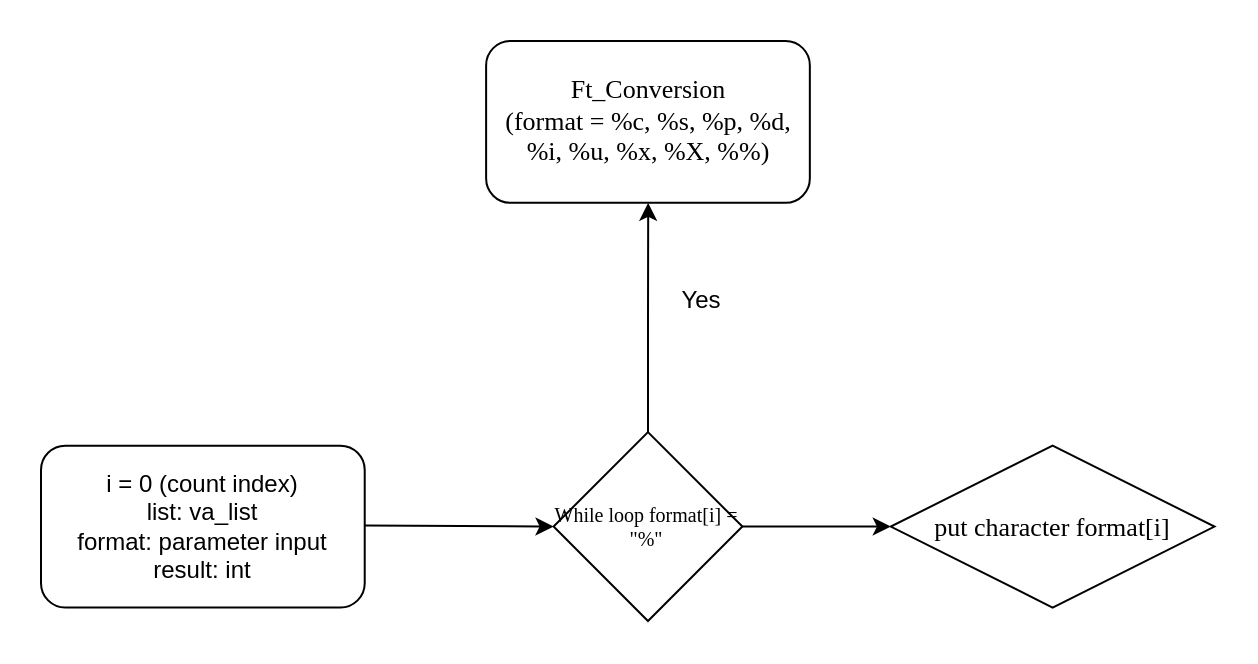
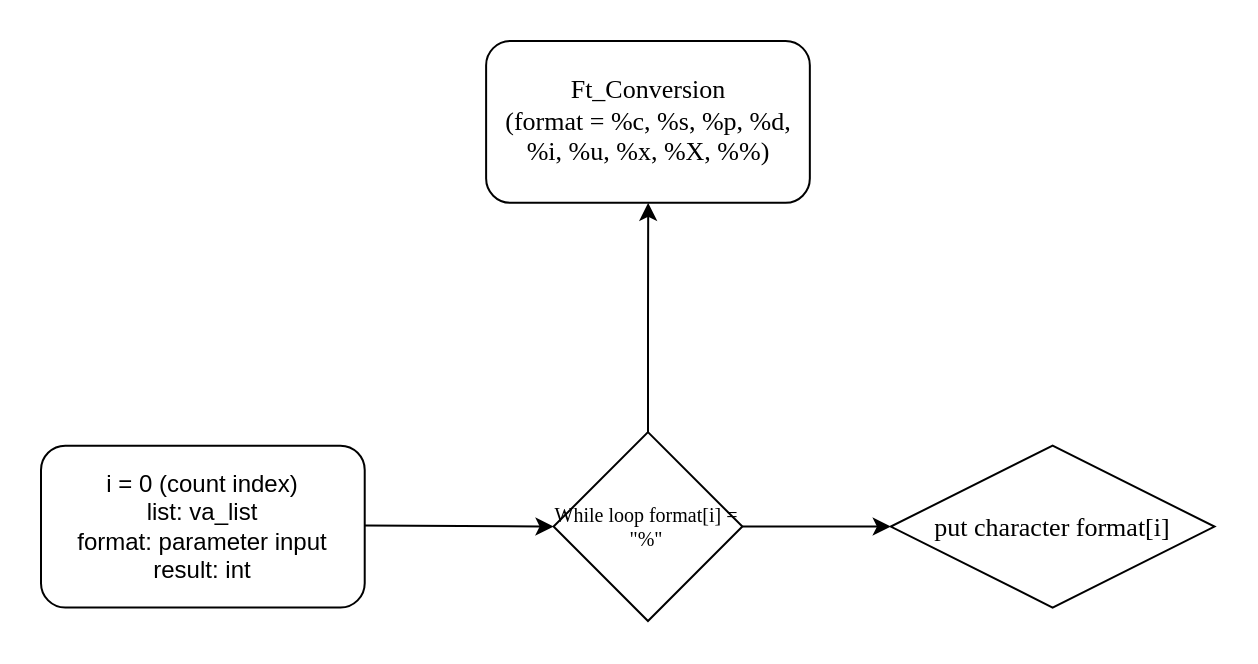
(701, 301) -> none
